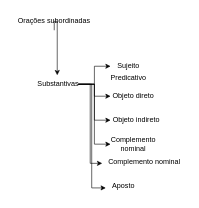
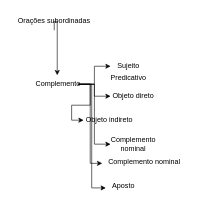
(57, 84) -> (57, 84)
(137, 120) -> (110, 120)
